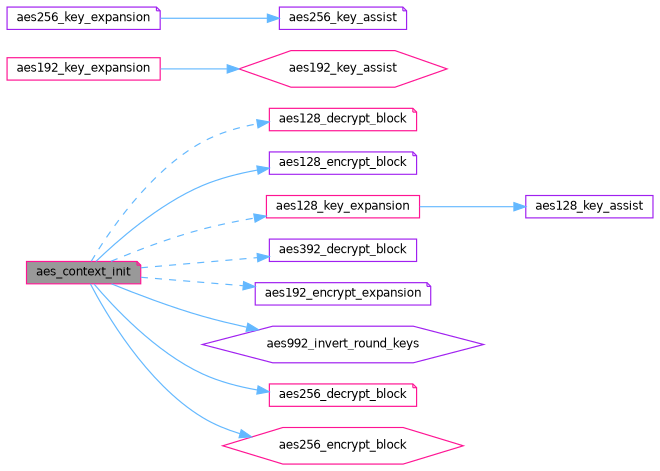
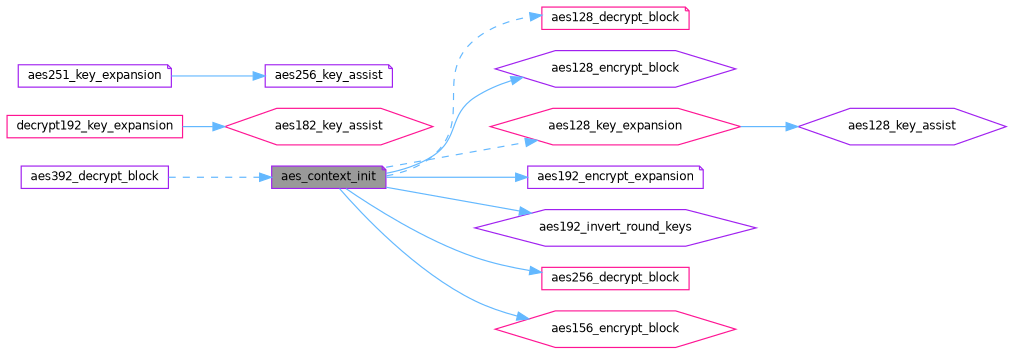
(84, 18) -> (95, 76)
(84, 69) -> (95, 127)
(343, 69) -> (329, 127)
(343, 163) -> (615, 69)
(343, 207) -> (615, 127)
(589, 207) -> (902, 127)
(199, 263) -> (214, 177)
(84, 273) -> (329, 177)
(192, 281) -> (451, 177)
(343, 344) -> (615, 228)
(343, 395) -> (615, 279)
(343, 446) -> (615, 329)
